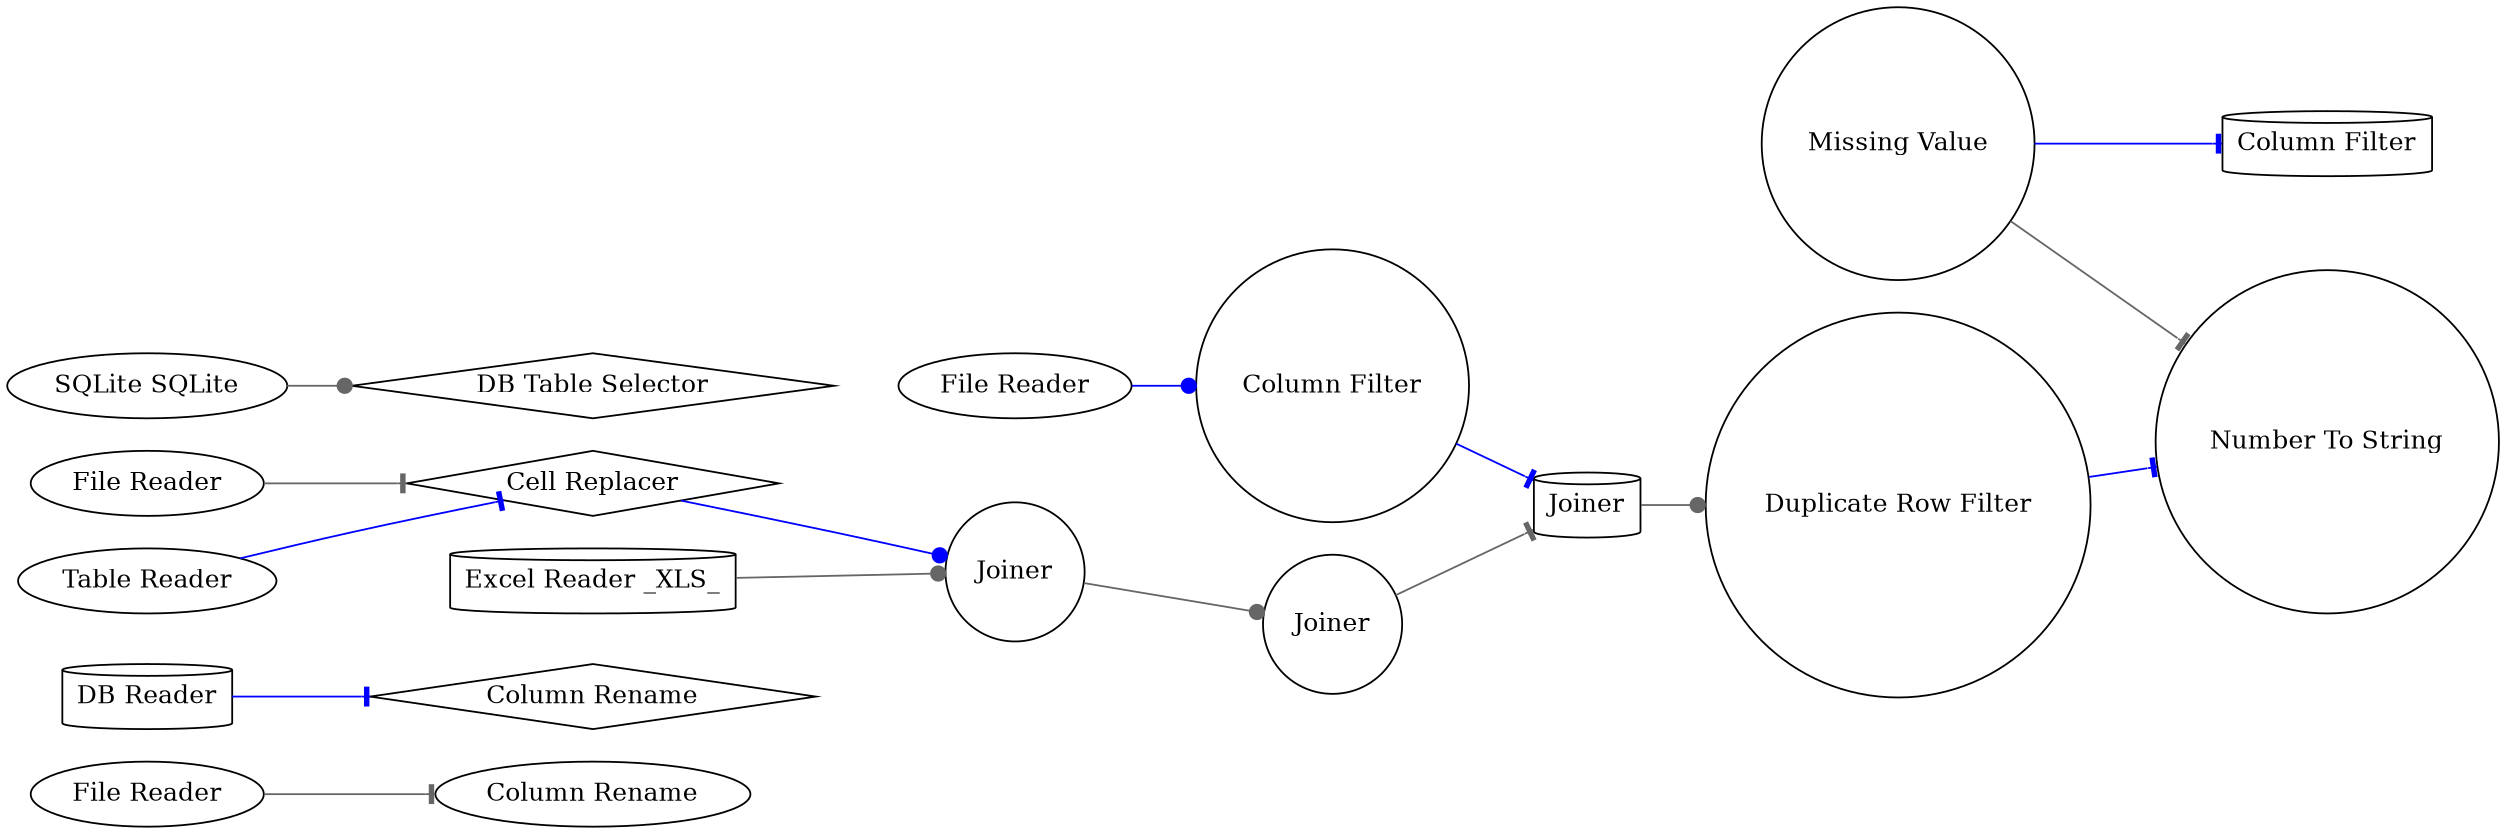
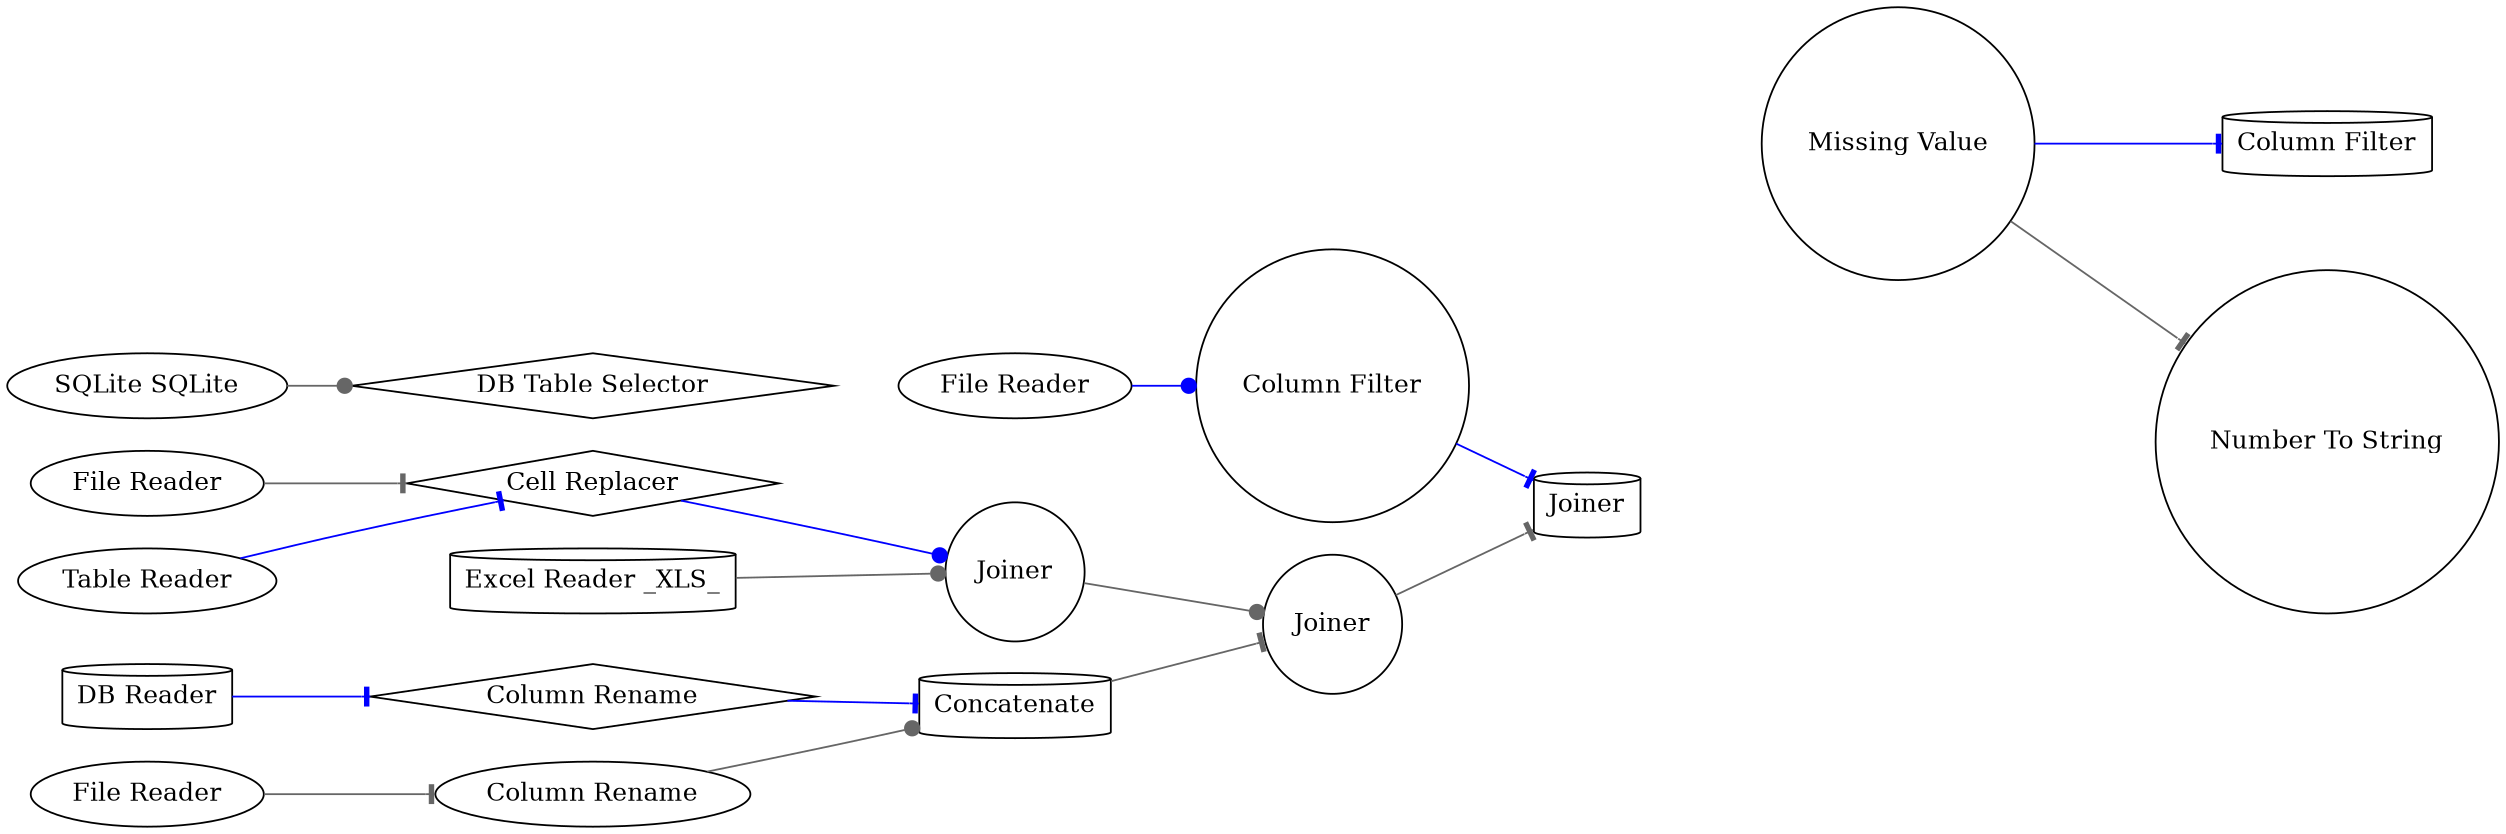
(1898, 505) -> none
none -> (1015, 706)
